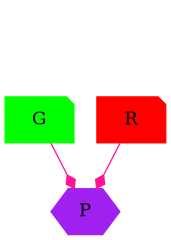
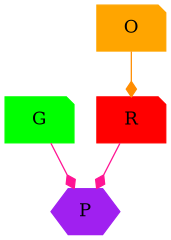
none -> (131, 28)
